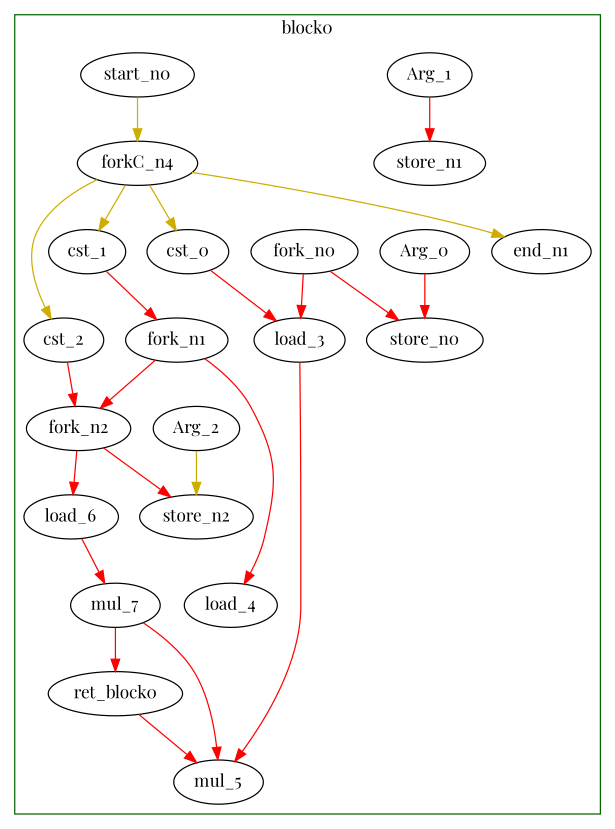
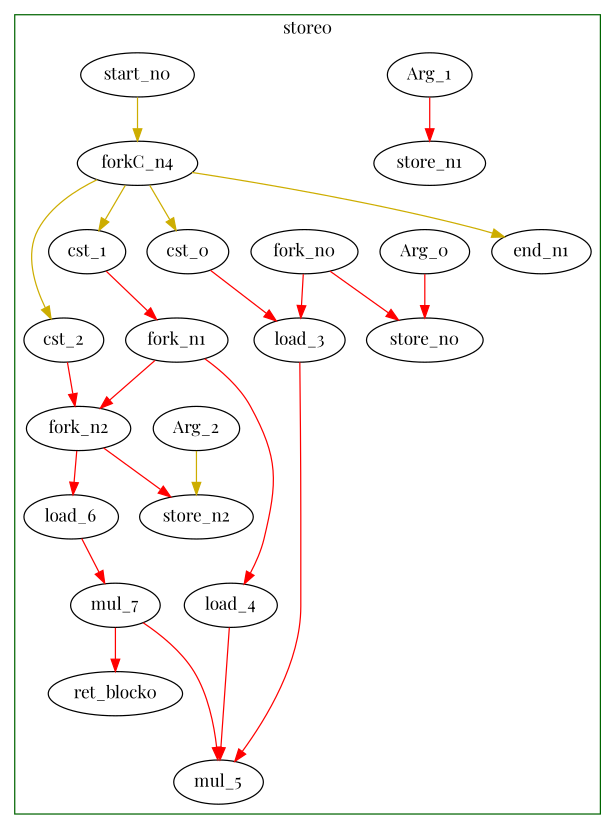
(308, 29) -> (308, 29)
(163, 734) -> (225, 687)
